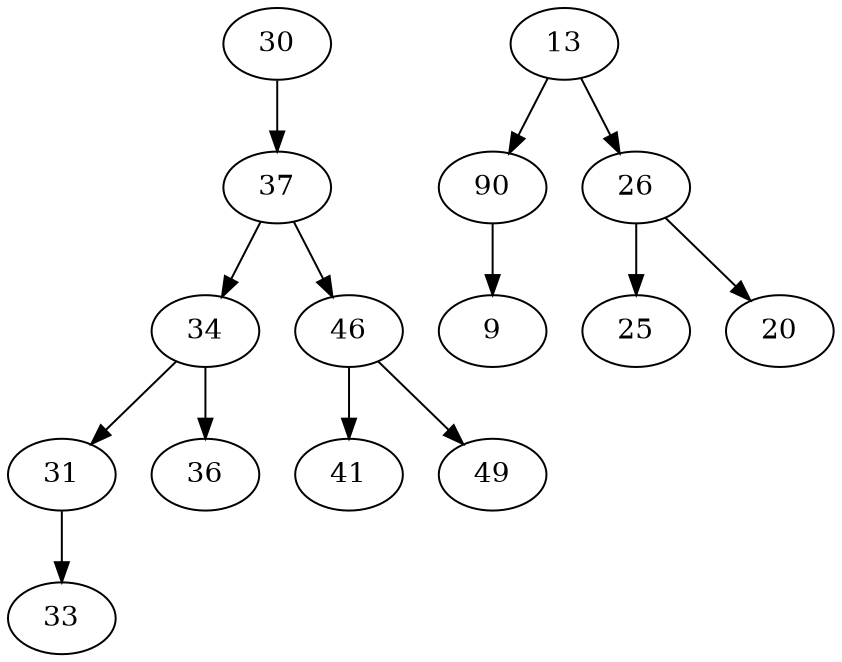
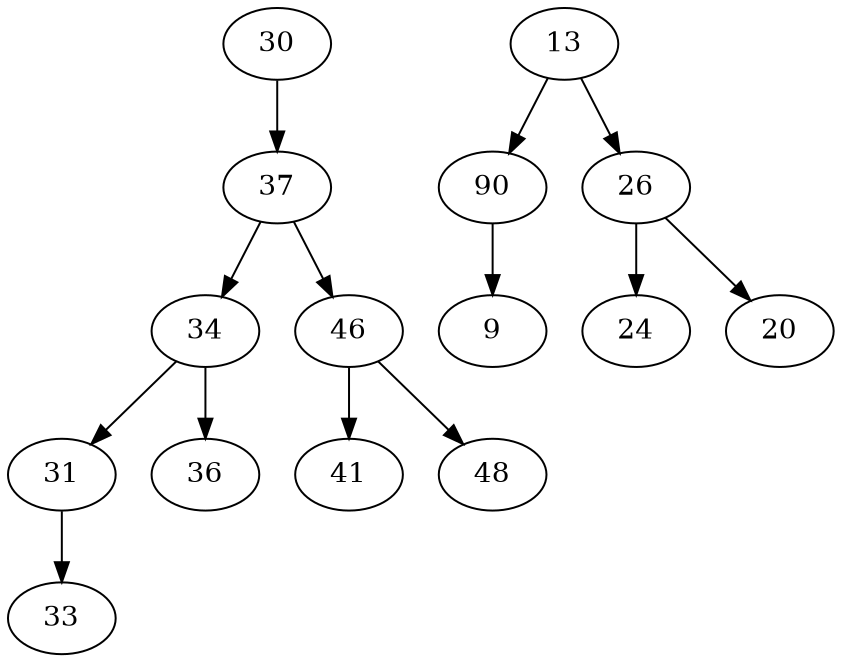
(636, 331) -> (636, 331)
(493, 475) -> (493, 475)
